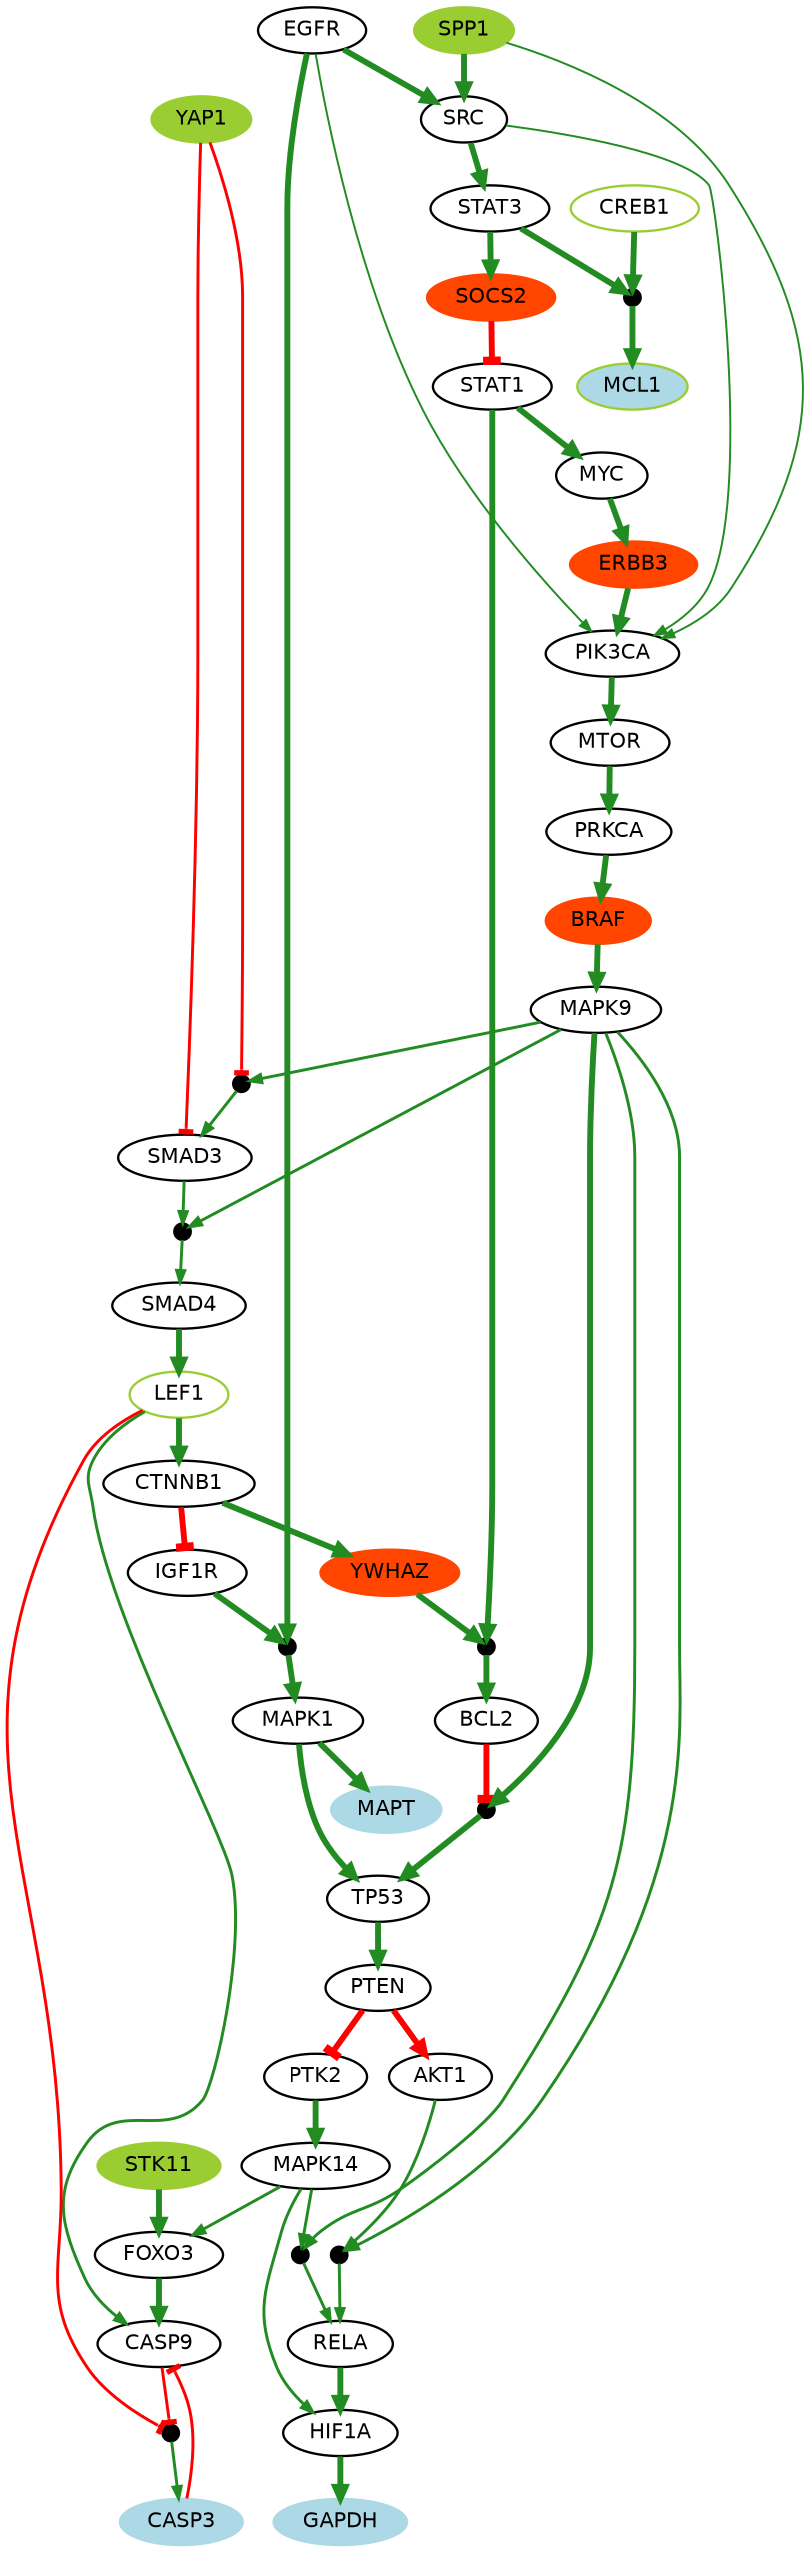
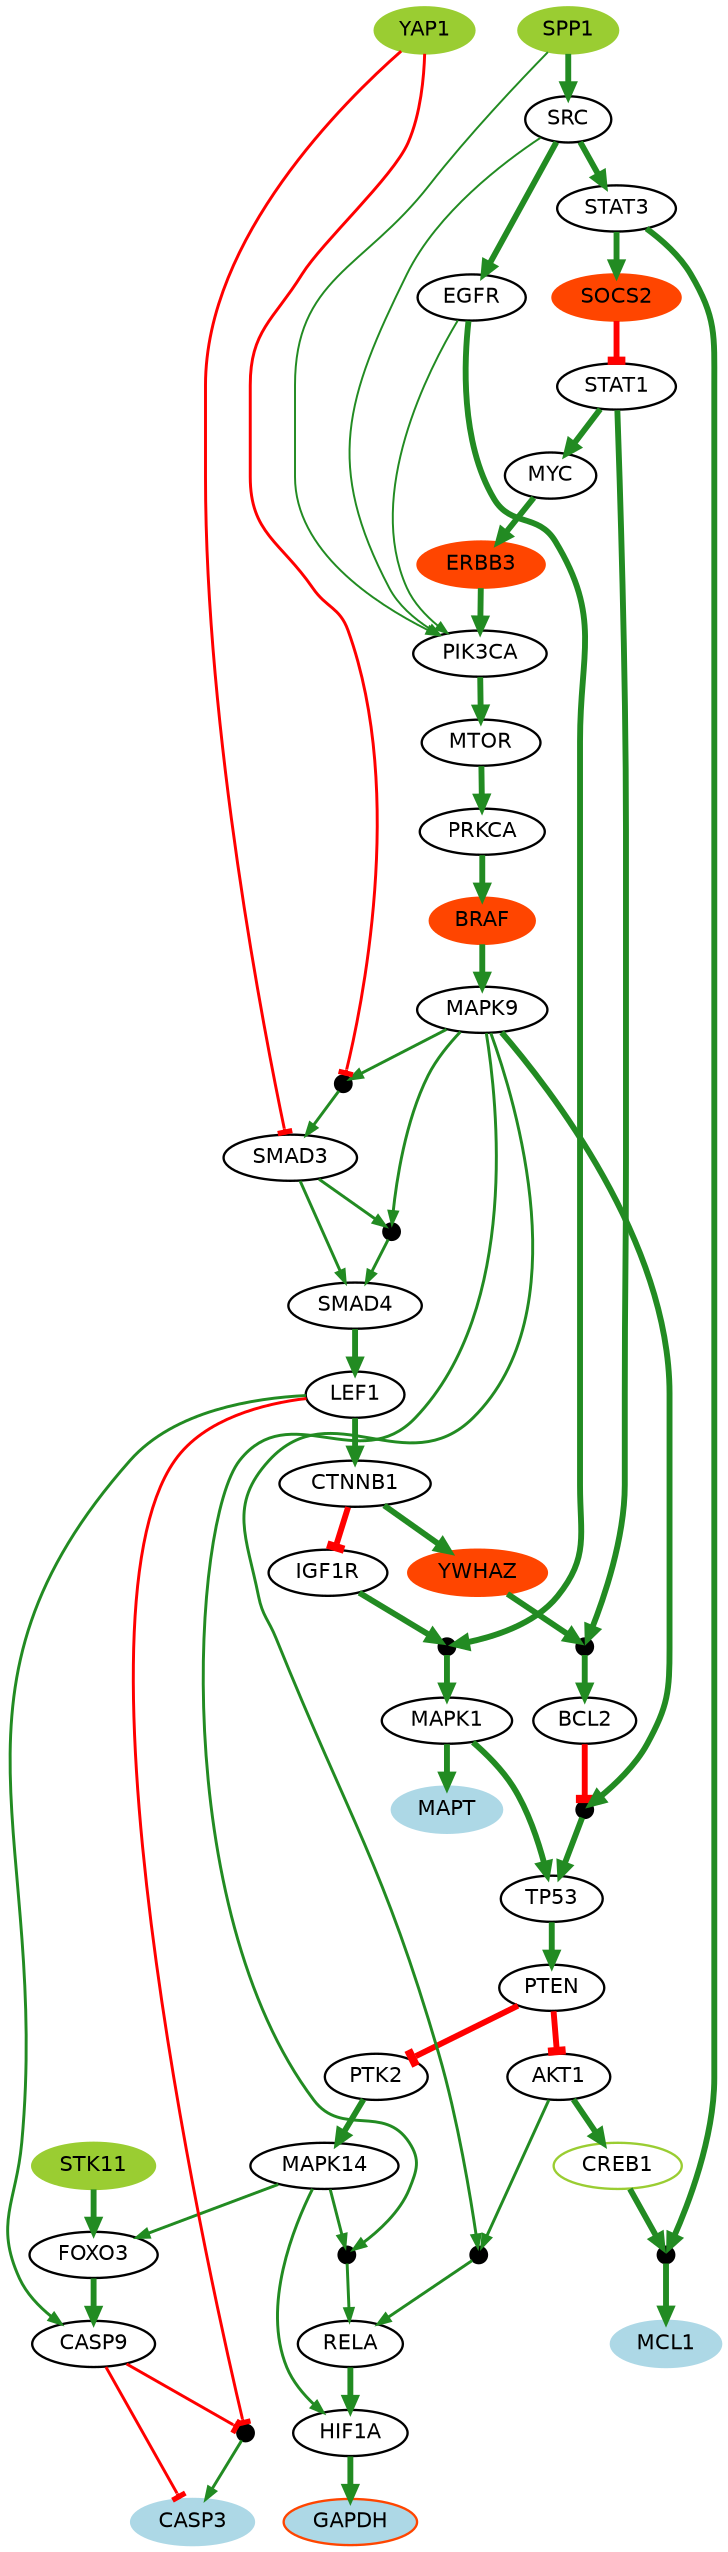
(384, 73) -> (523, 203)
(632, 386) -> (666, 2344)
none -> (320, 1226)
(179, 1395) -> (355, 1395)
(406, 2028) -> (555, 2029)
none -> (585, 2116)
(193, 2434) -> (141, 2430)
(340, 2522) -> (350, 2522)
